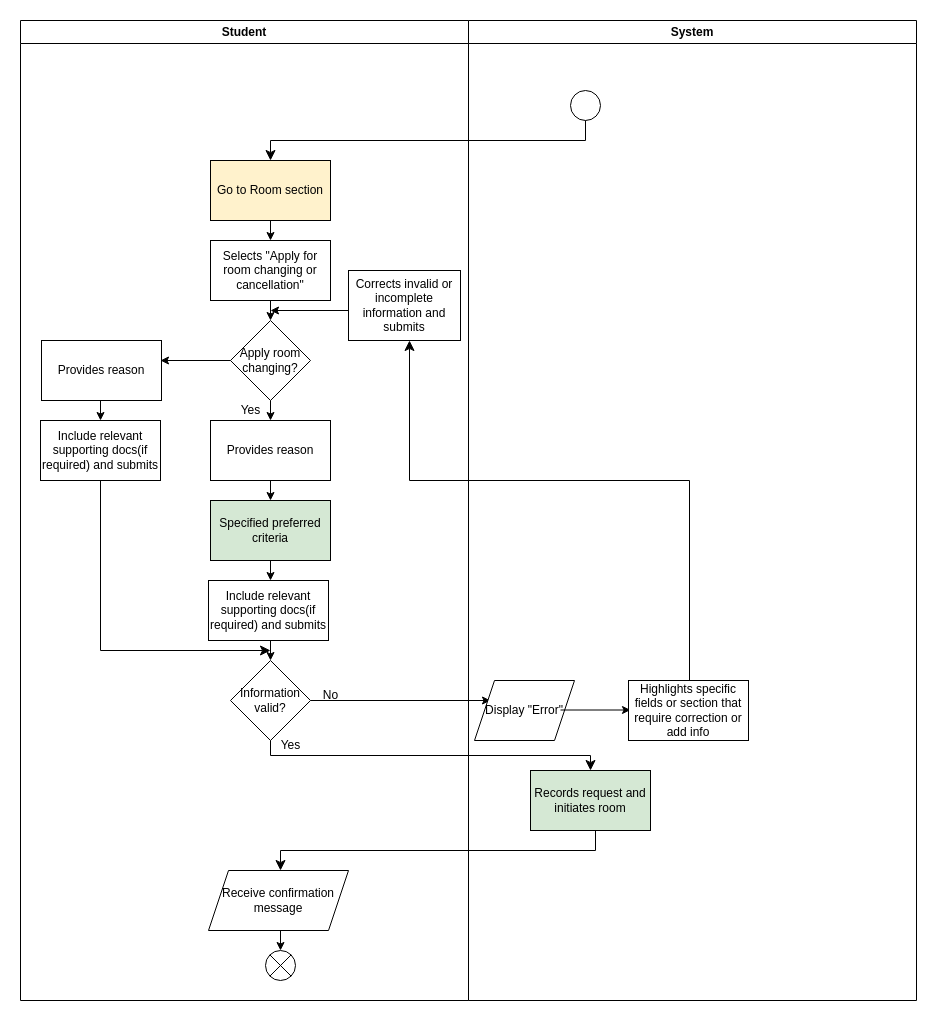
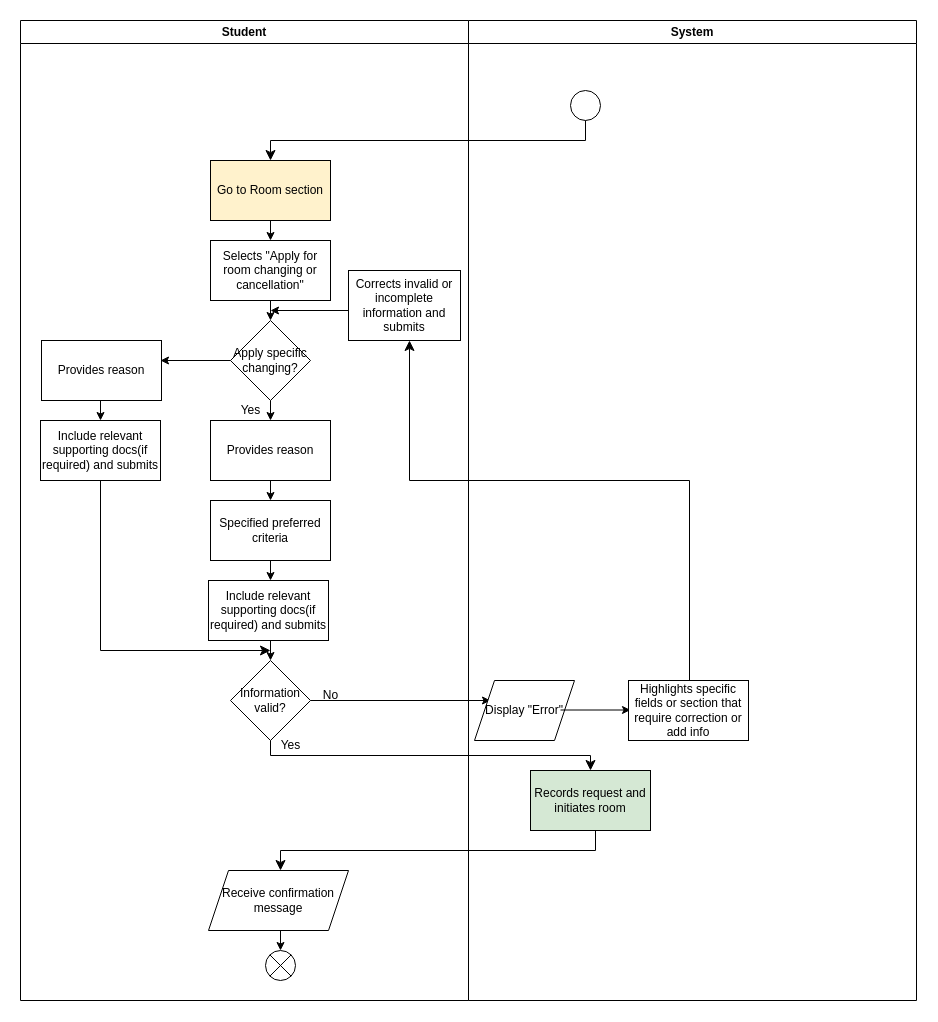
(271, 361) -> (271, 361)
(271, 531) -> (271, 531)
